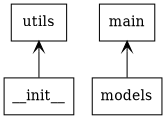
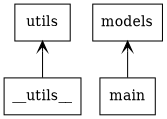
(127, 64) -> (128, 64)
(39, 96) -> (43, 96)
